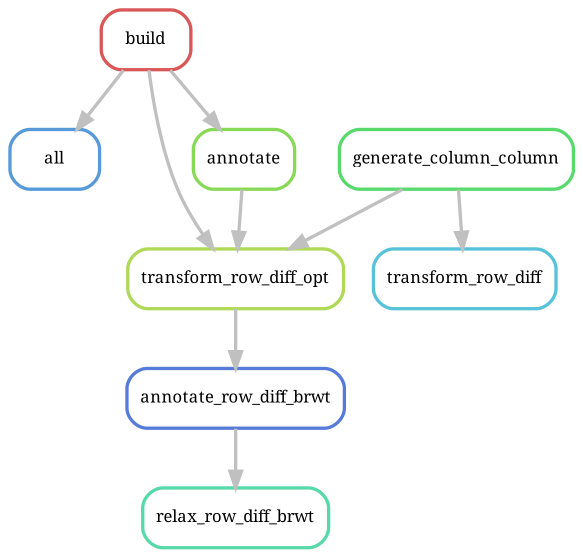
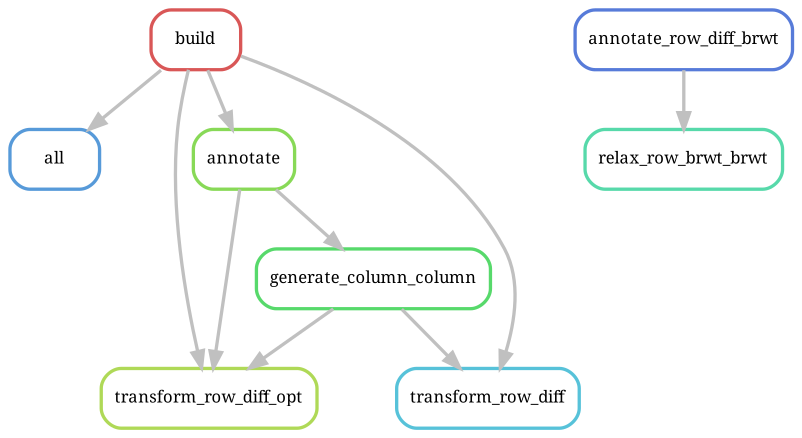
none -> (432, 163)
none -> (302, 213)
(236, 330) -> none
(236, 518) -> (684, 159)
